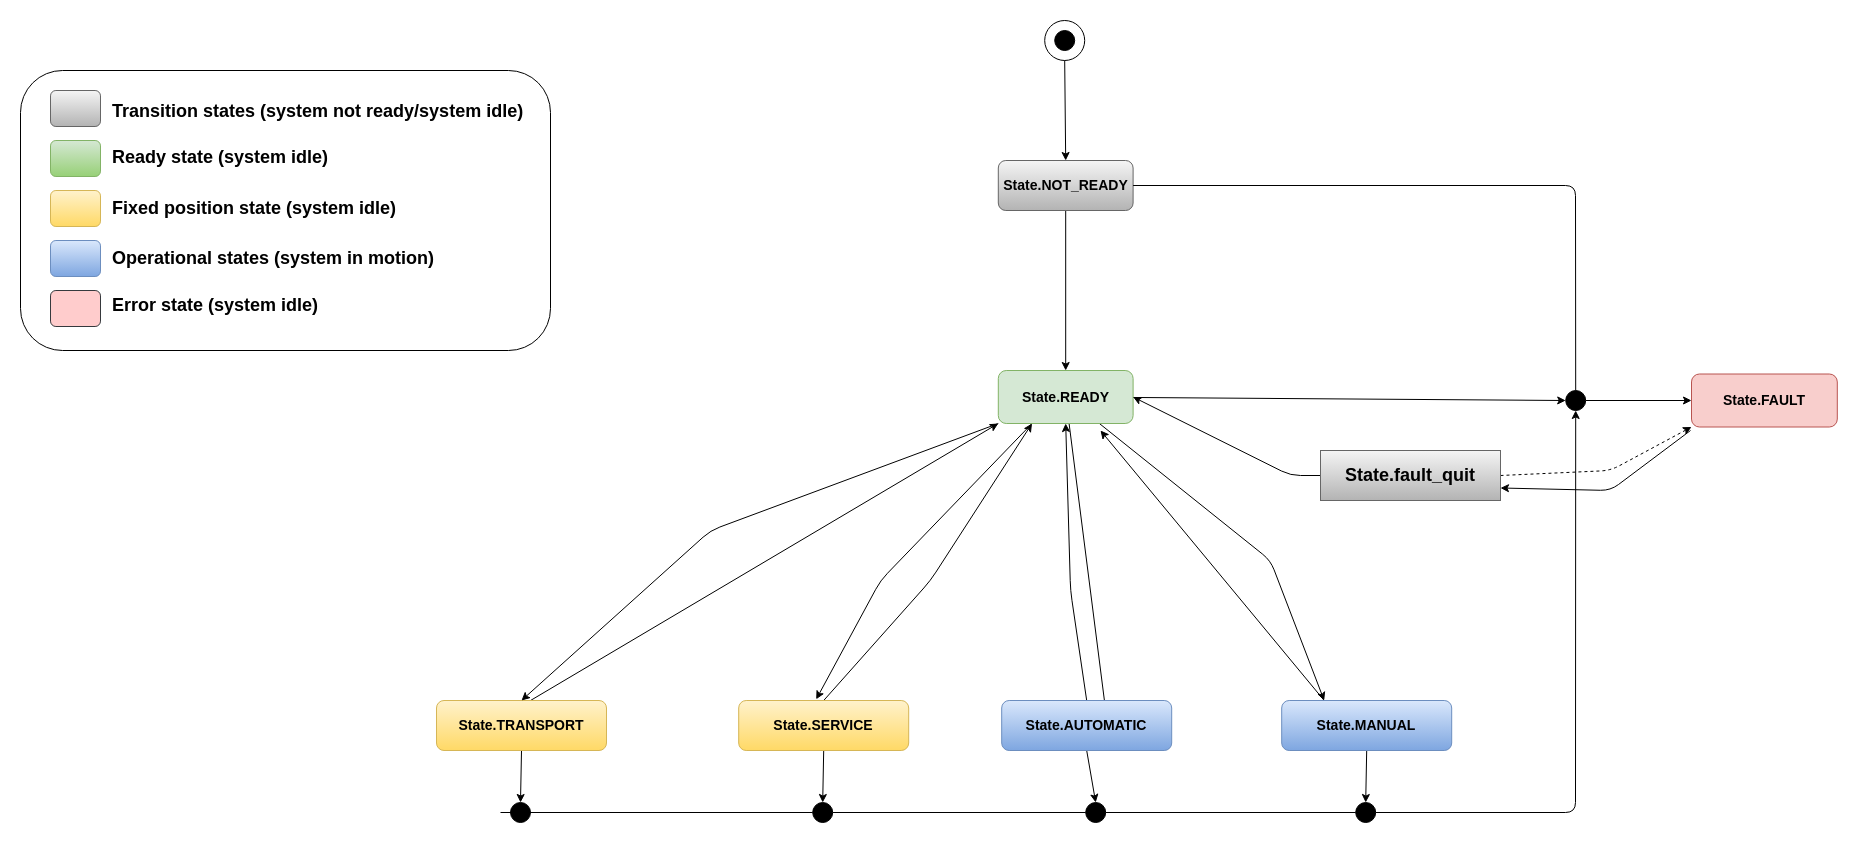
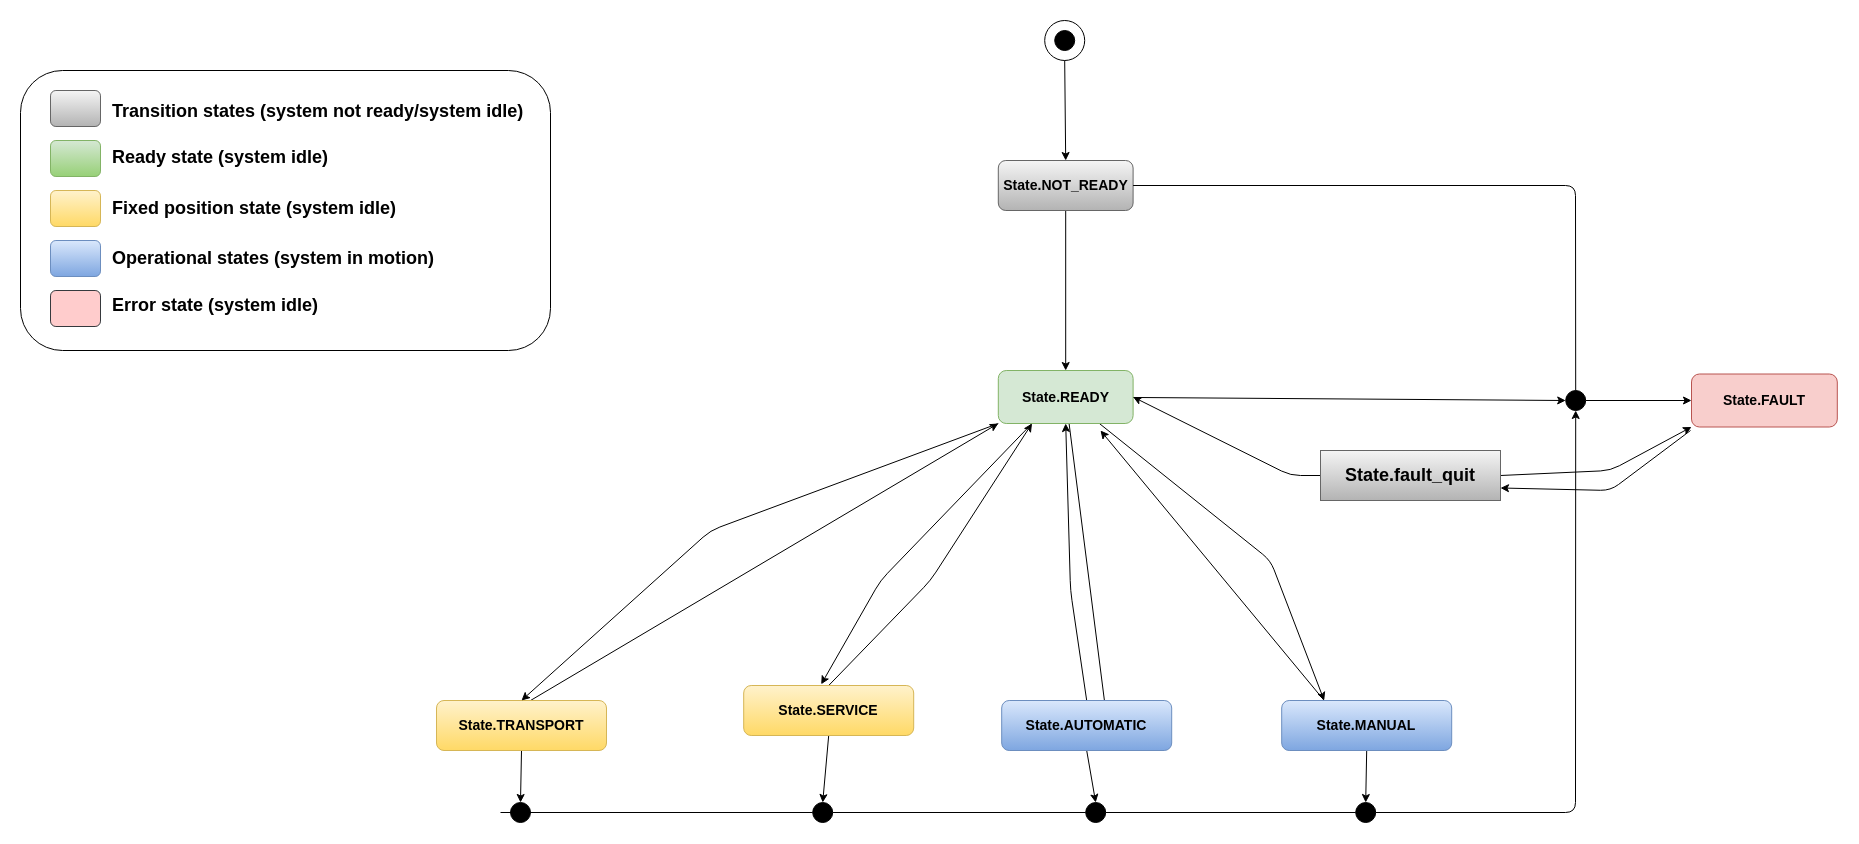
(1593, 471) -> (1593, 471)
(824, 726) -> (829, 711)
